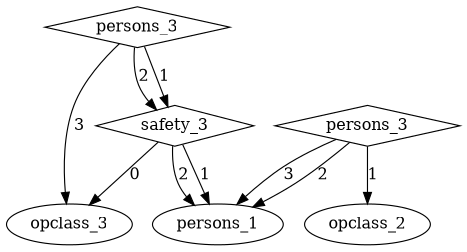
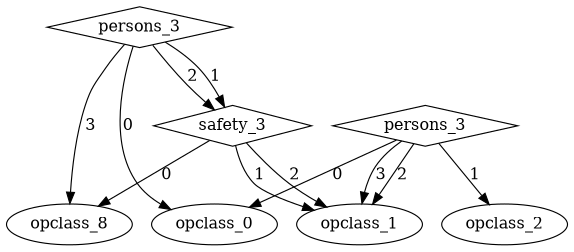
(69, 224) -> (69, 224)
none -> (214, 224)
(218, 224) -> (360, 224)
